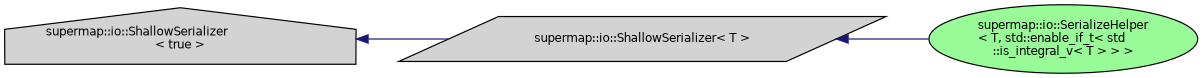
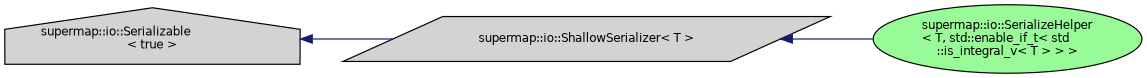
(180, 39) -> (152, 39)
